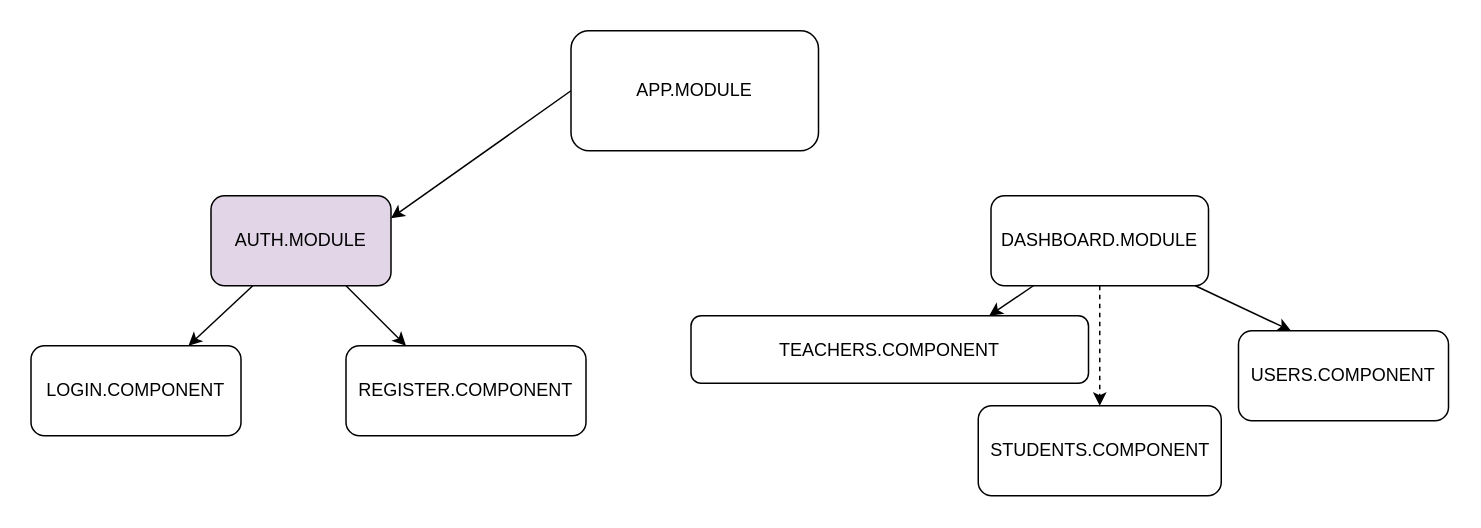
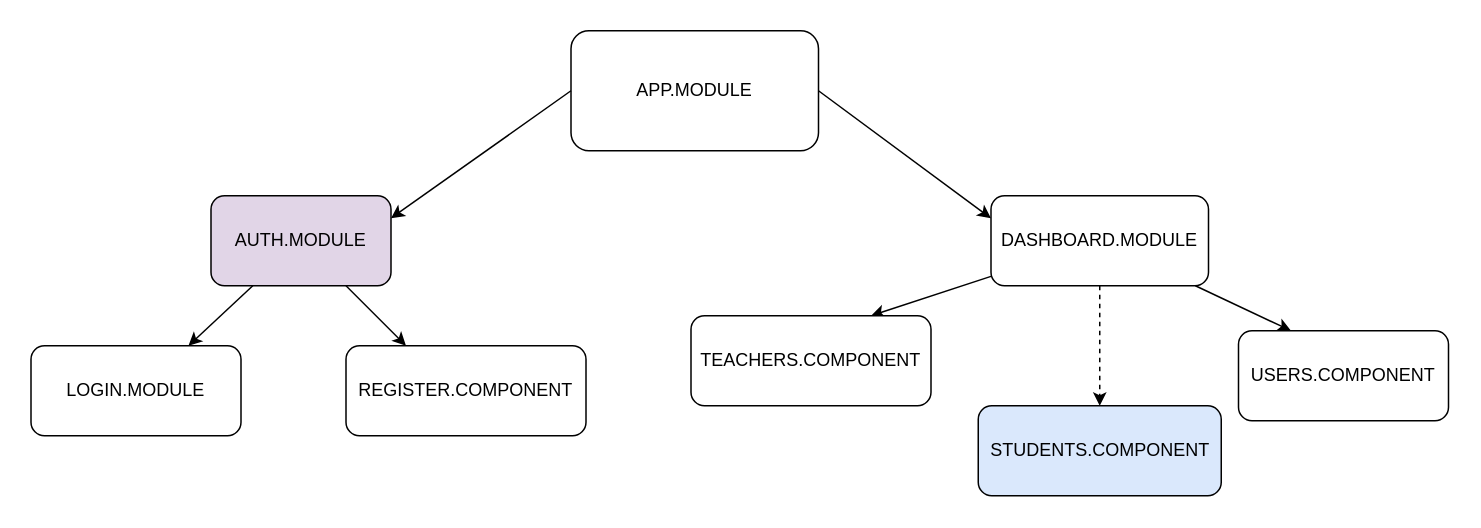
none -> (901, 152)
(890, 350) -> (811, 361)
(136, 391) -> (136, 391)
(1100, 451) -> (1100, 451)
